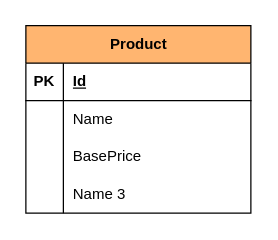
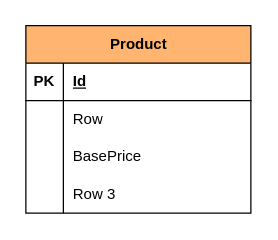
(90, 119) -> (86, 119)
(96, 194) -> (92, 194)
